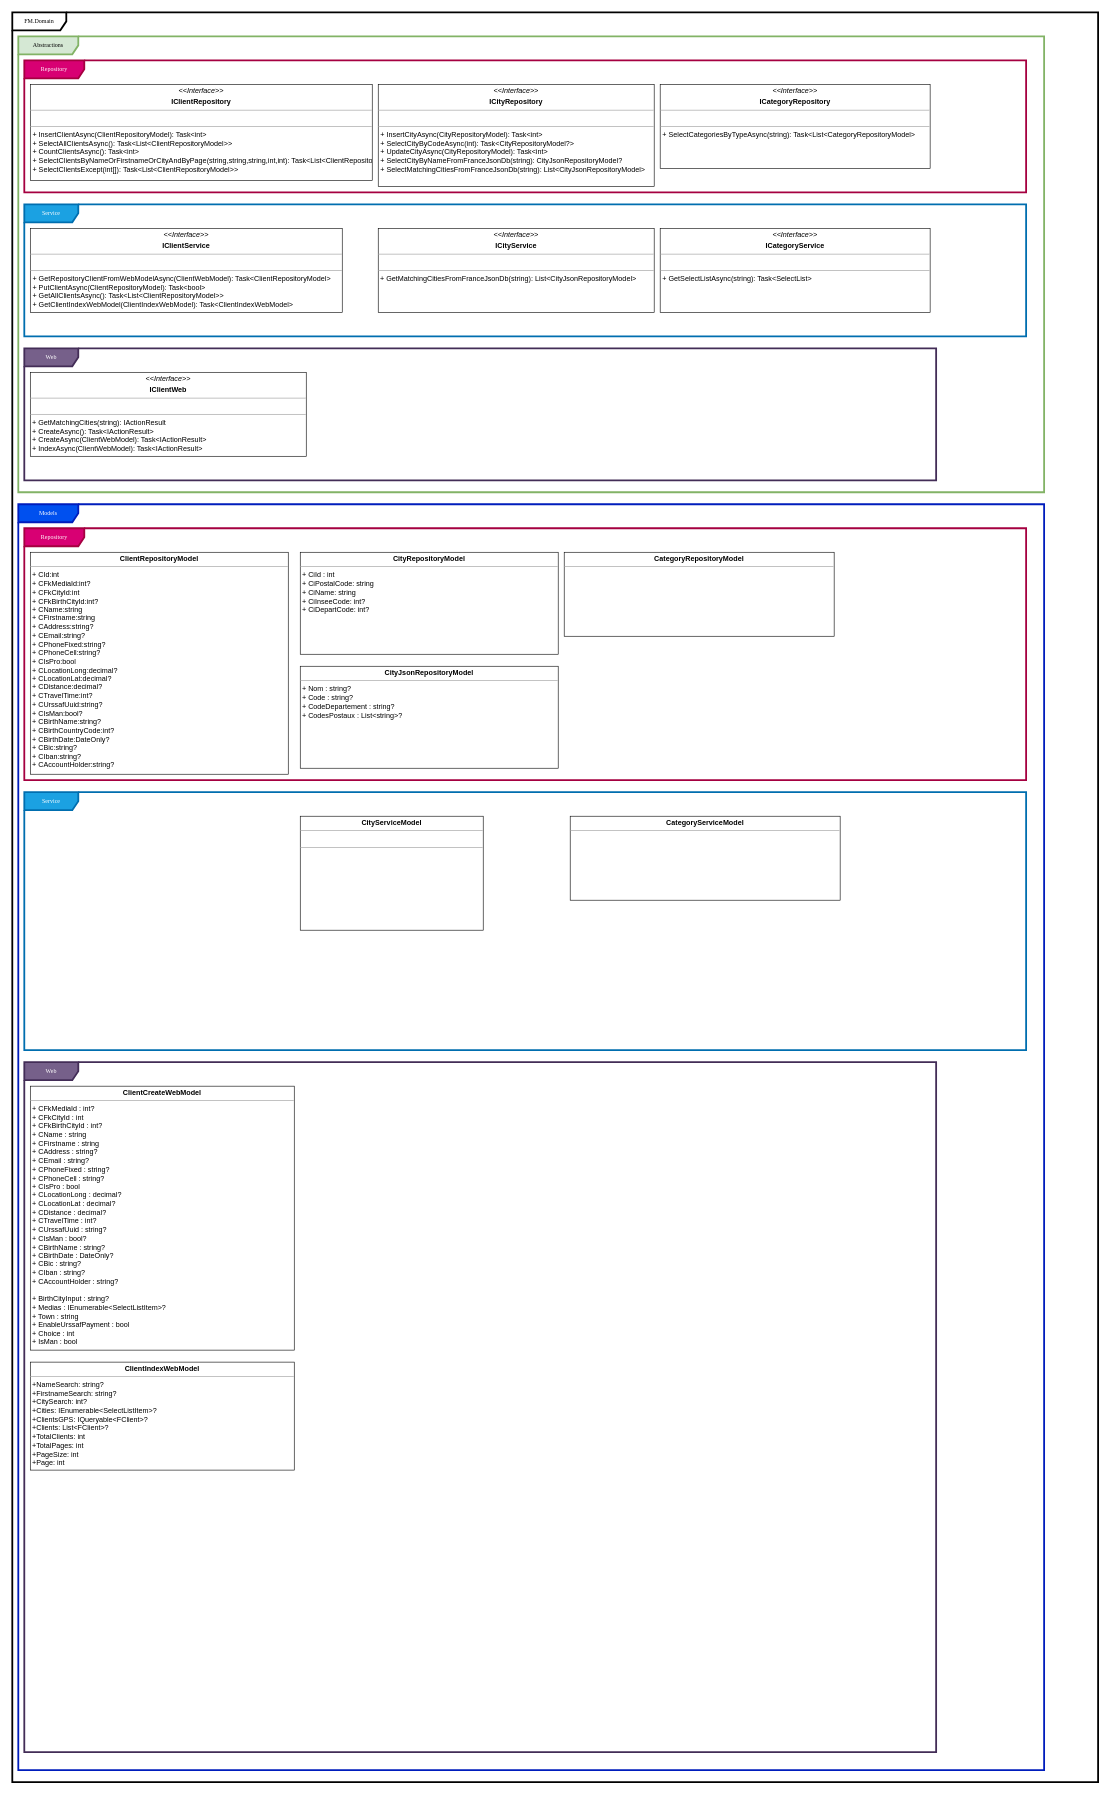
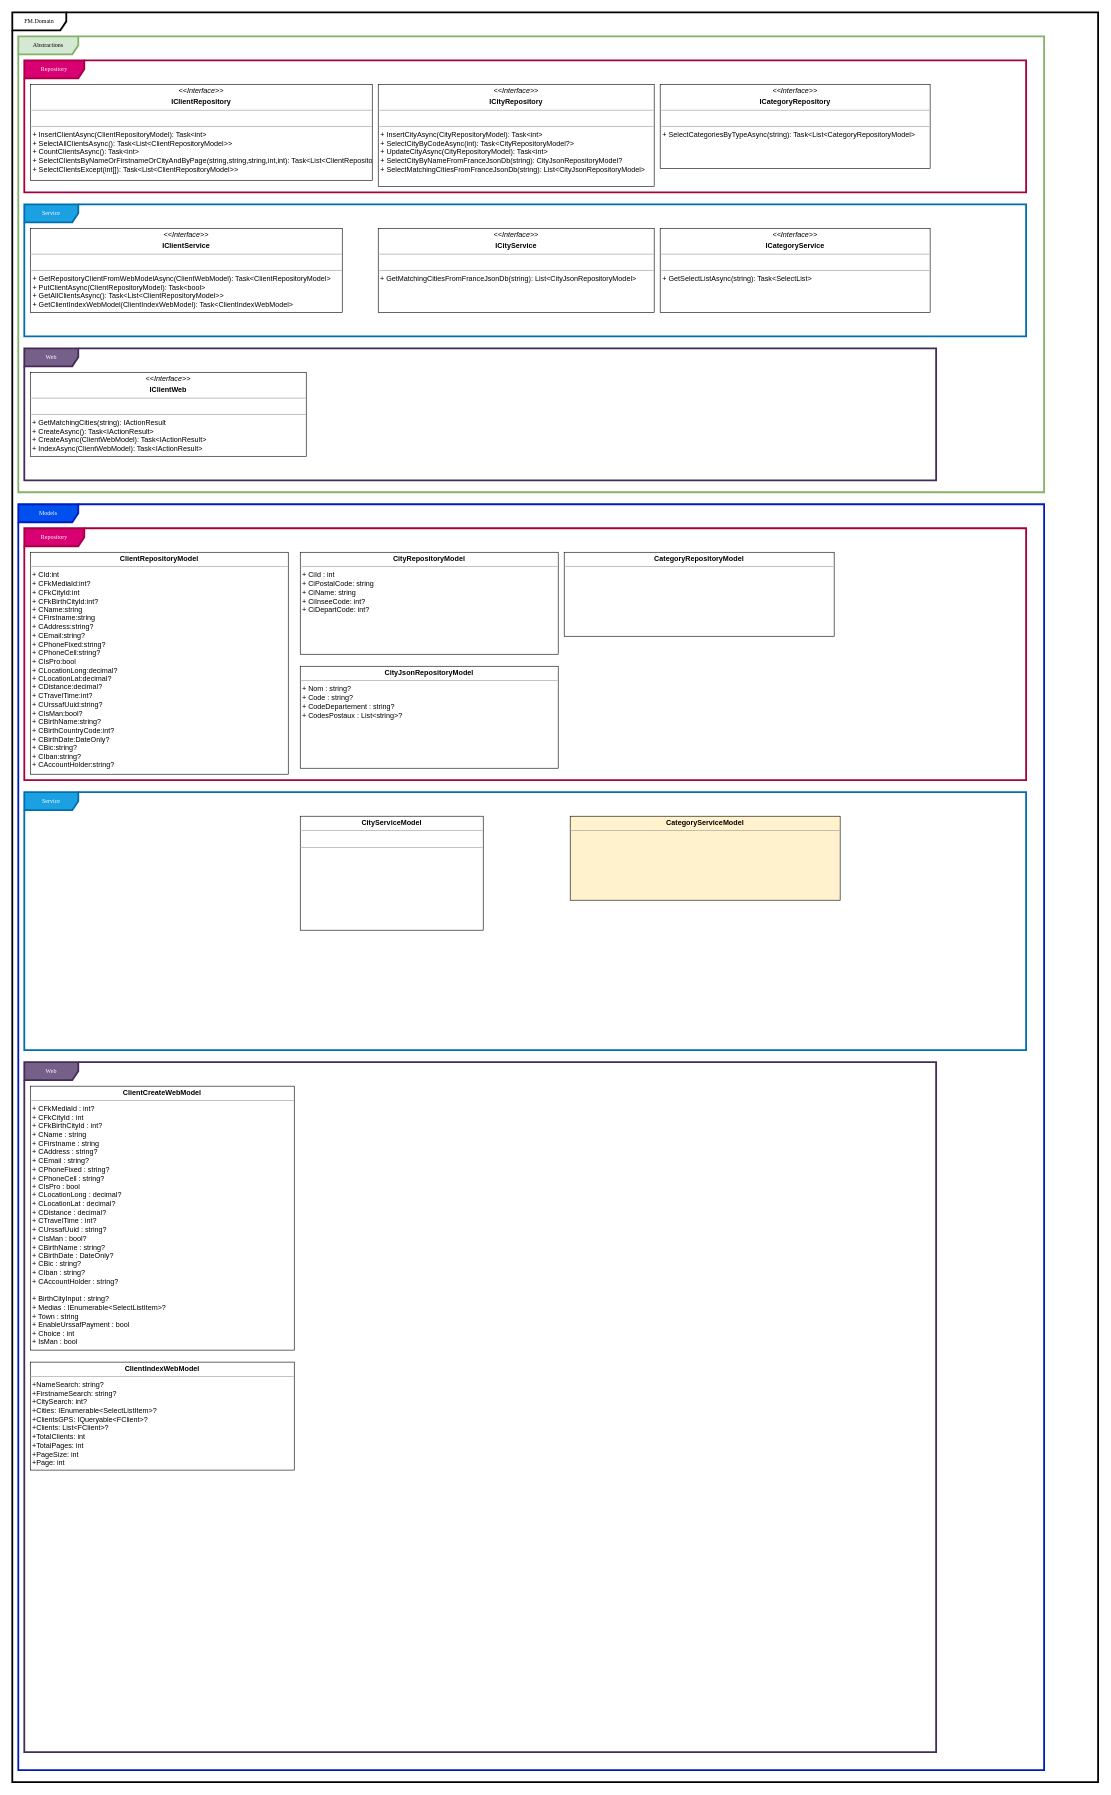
(705, 858) -> (705, 858)
